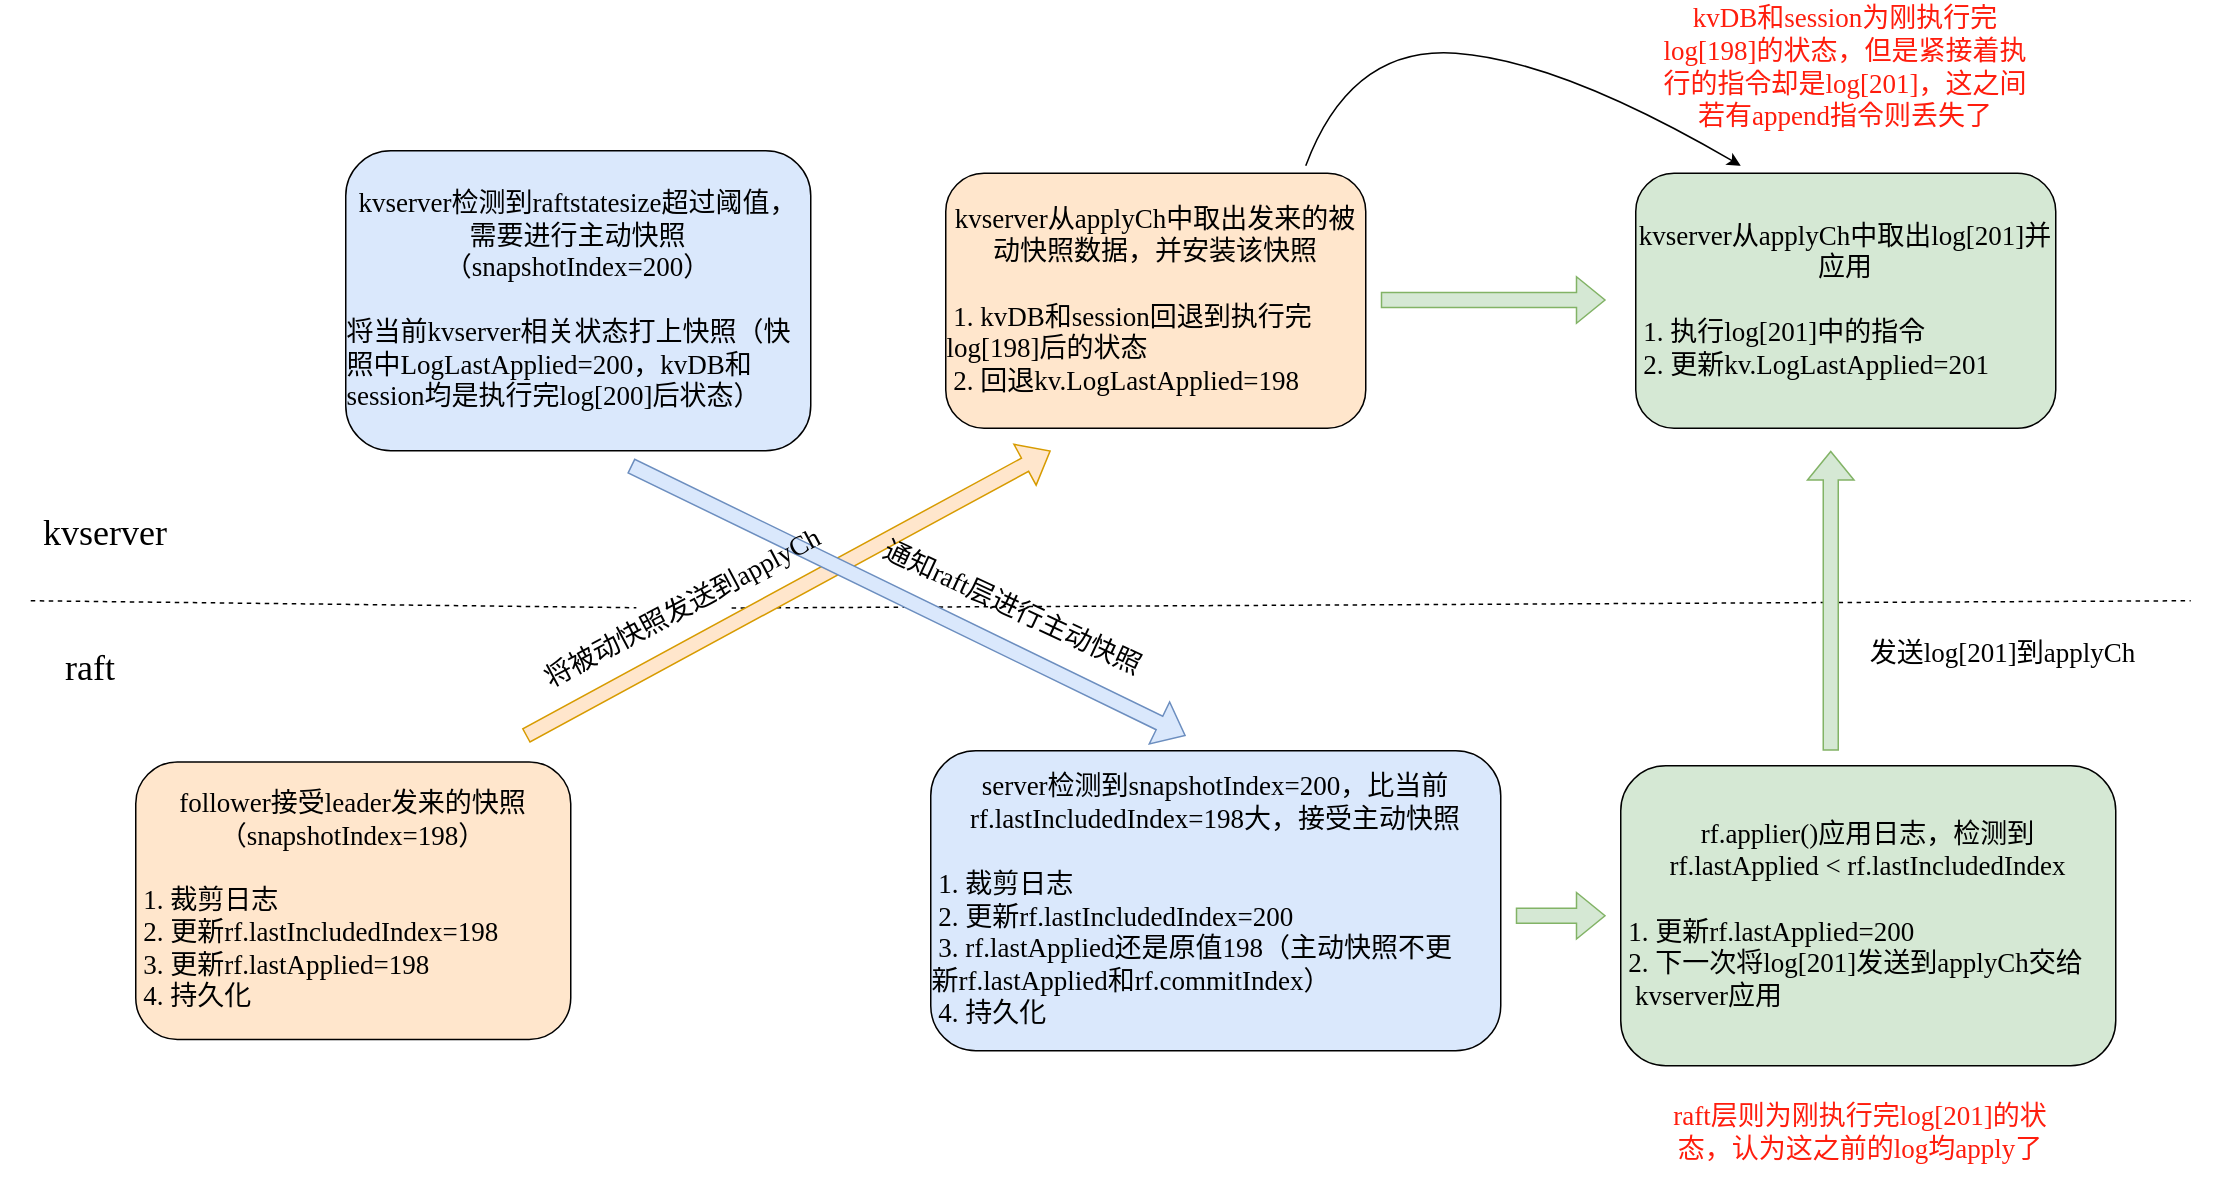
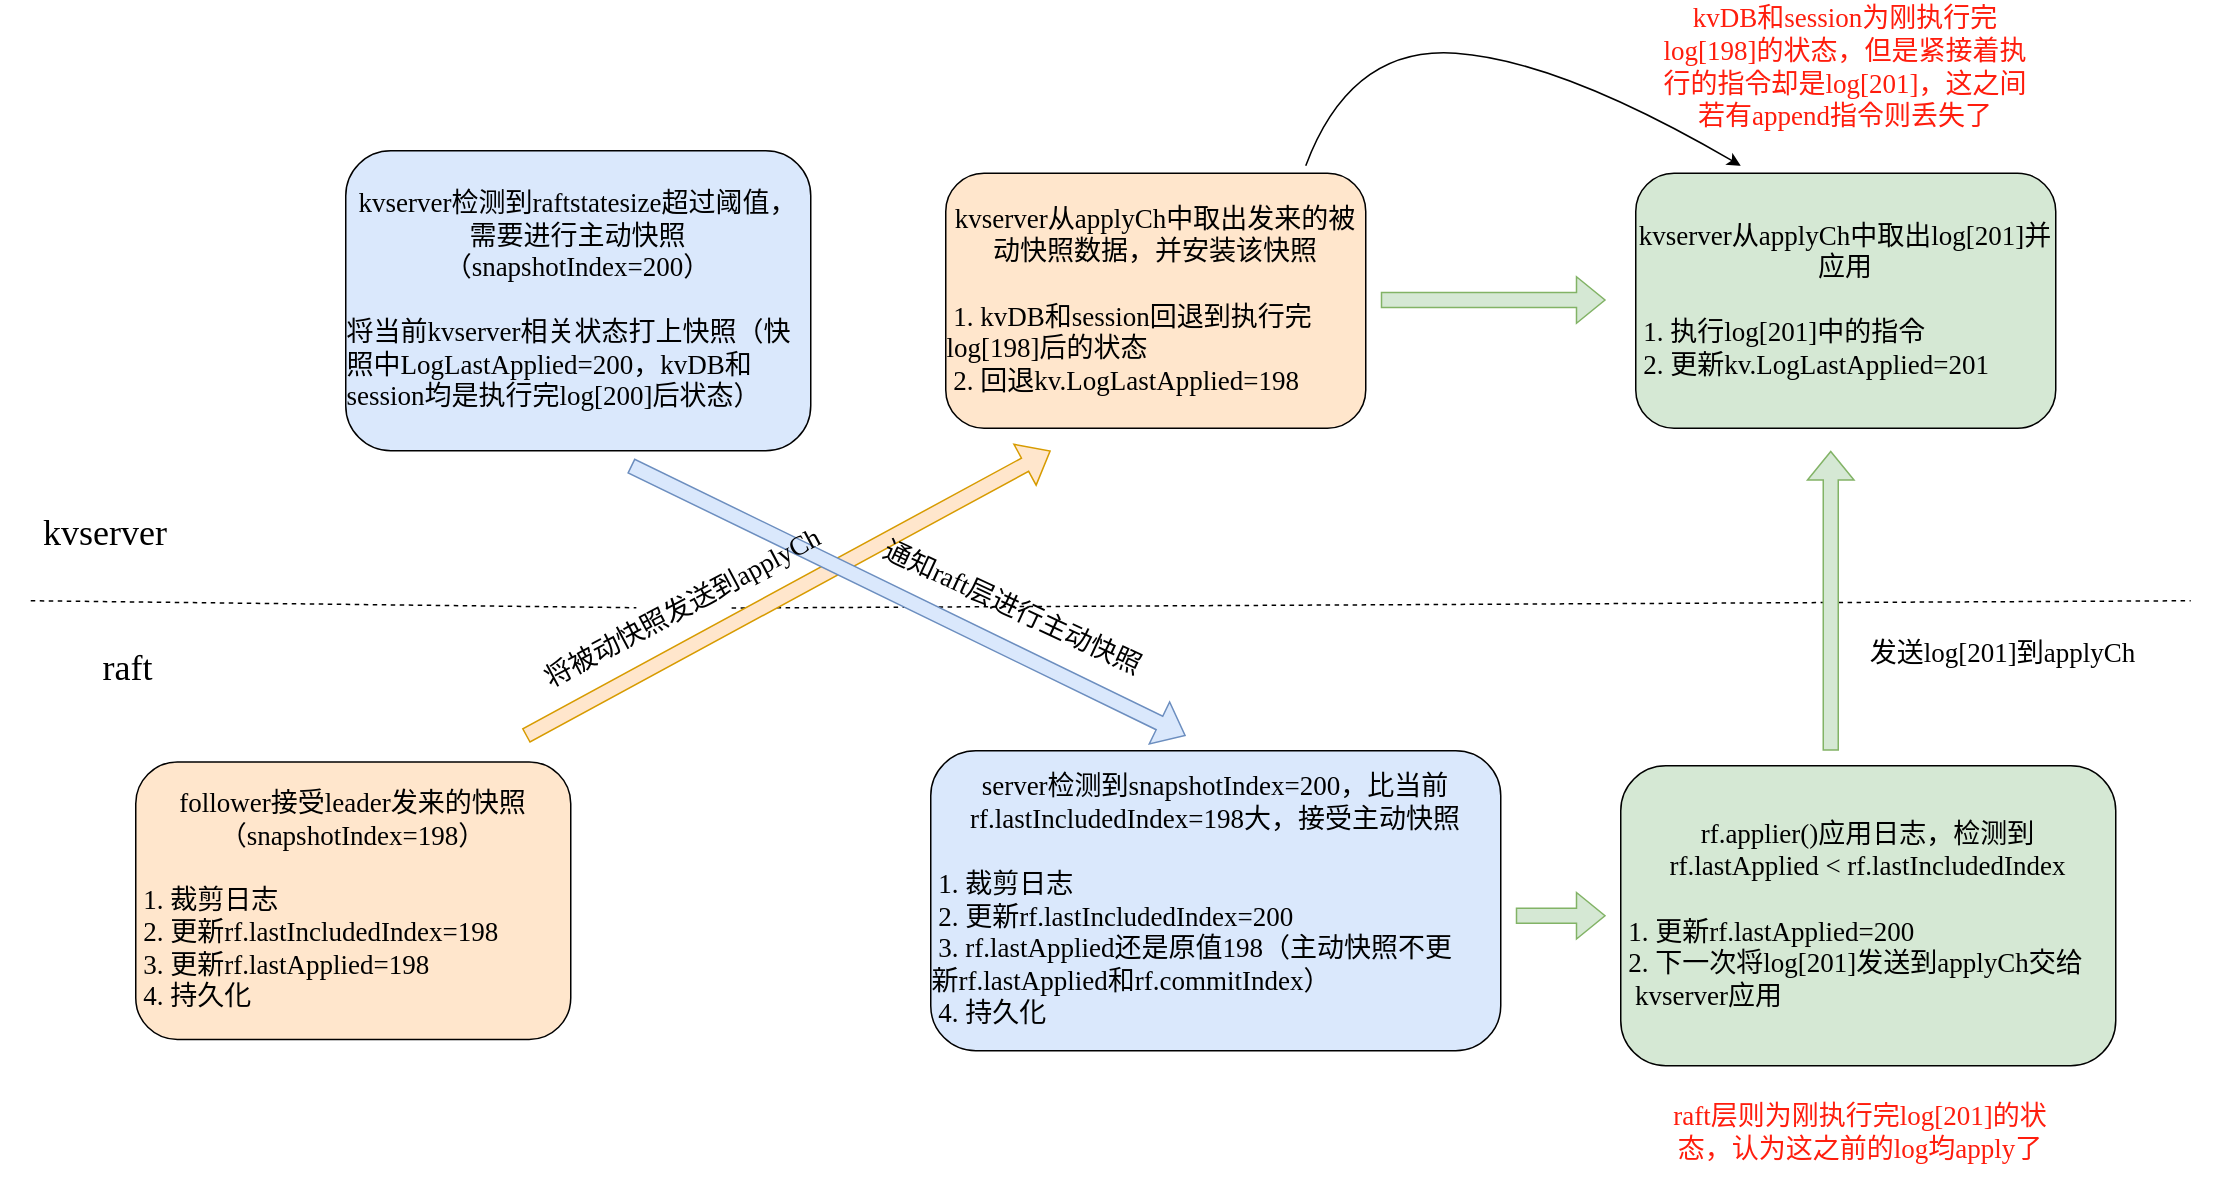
(91, 668) -> (128, 668)
